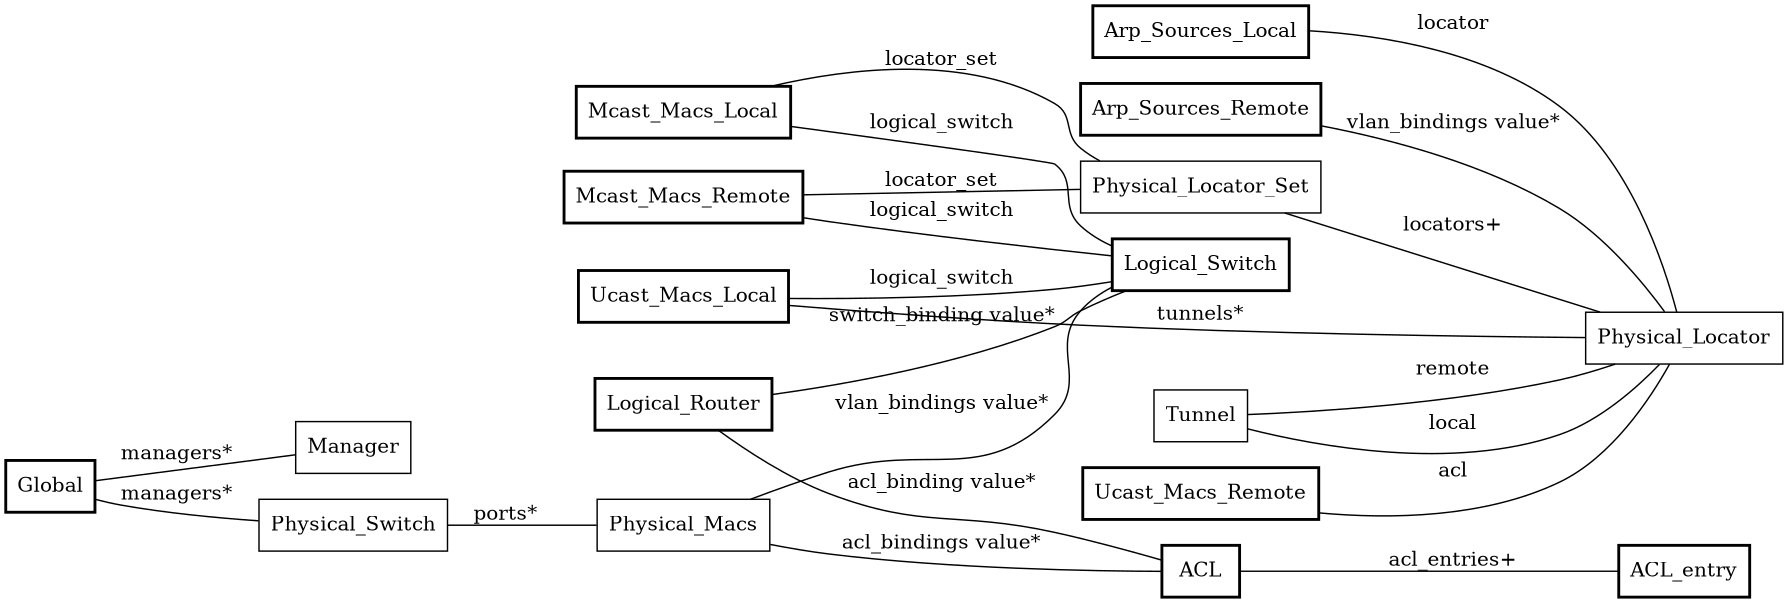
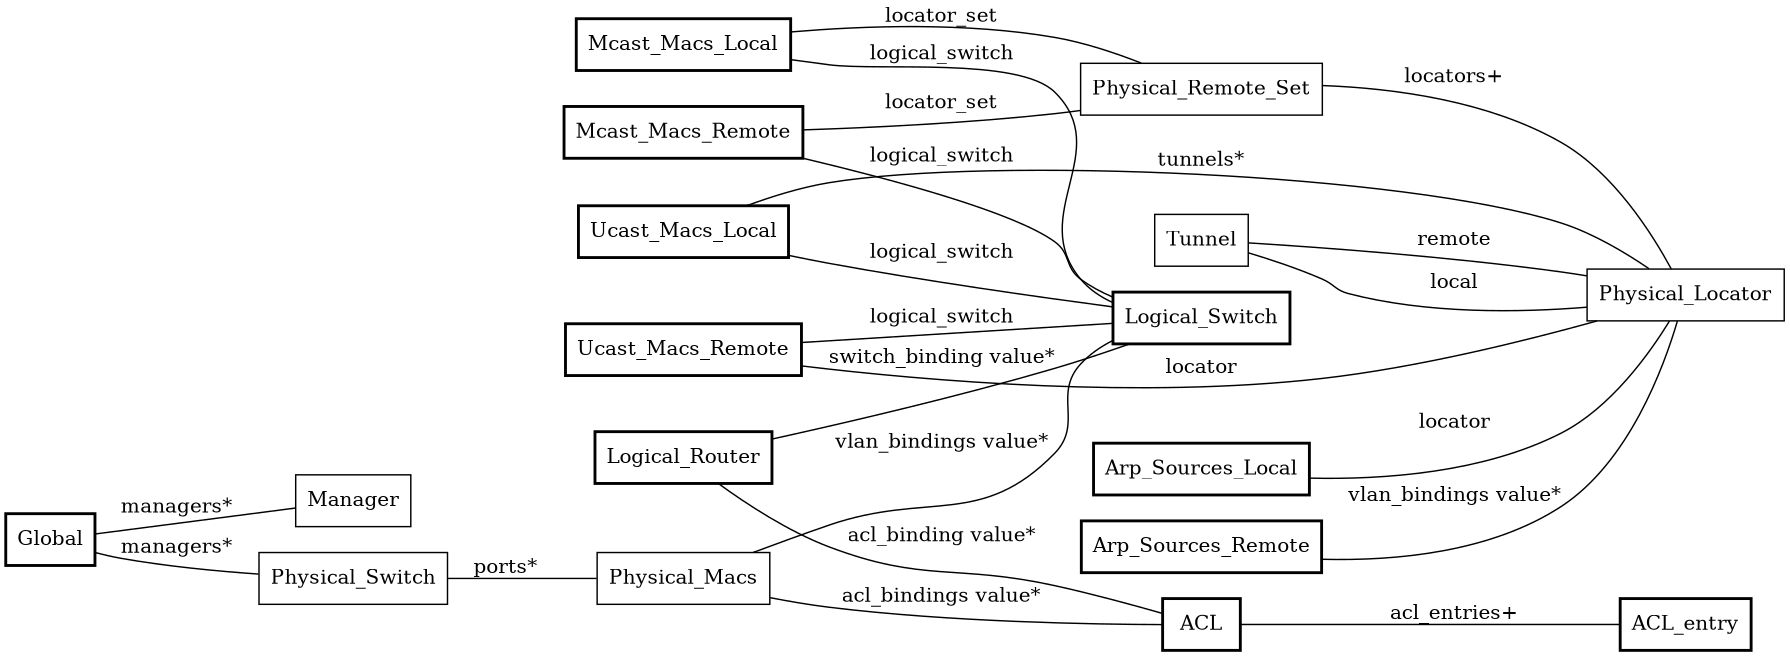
(1201, 187) -> (1201, 89)
none -> (957, 333)
(1453, 471) -> (1201, 368)
